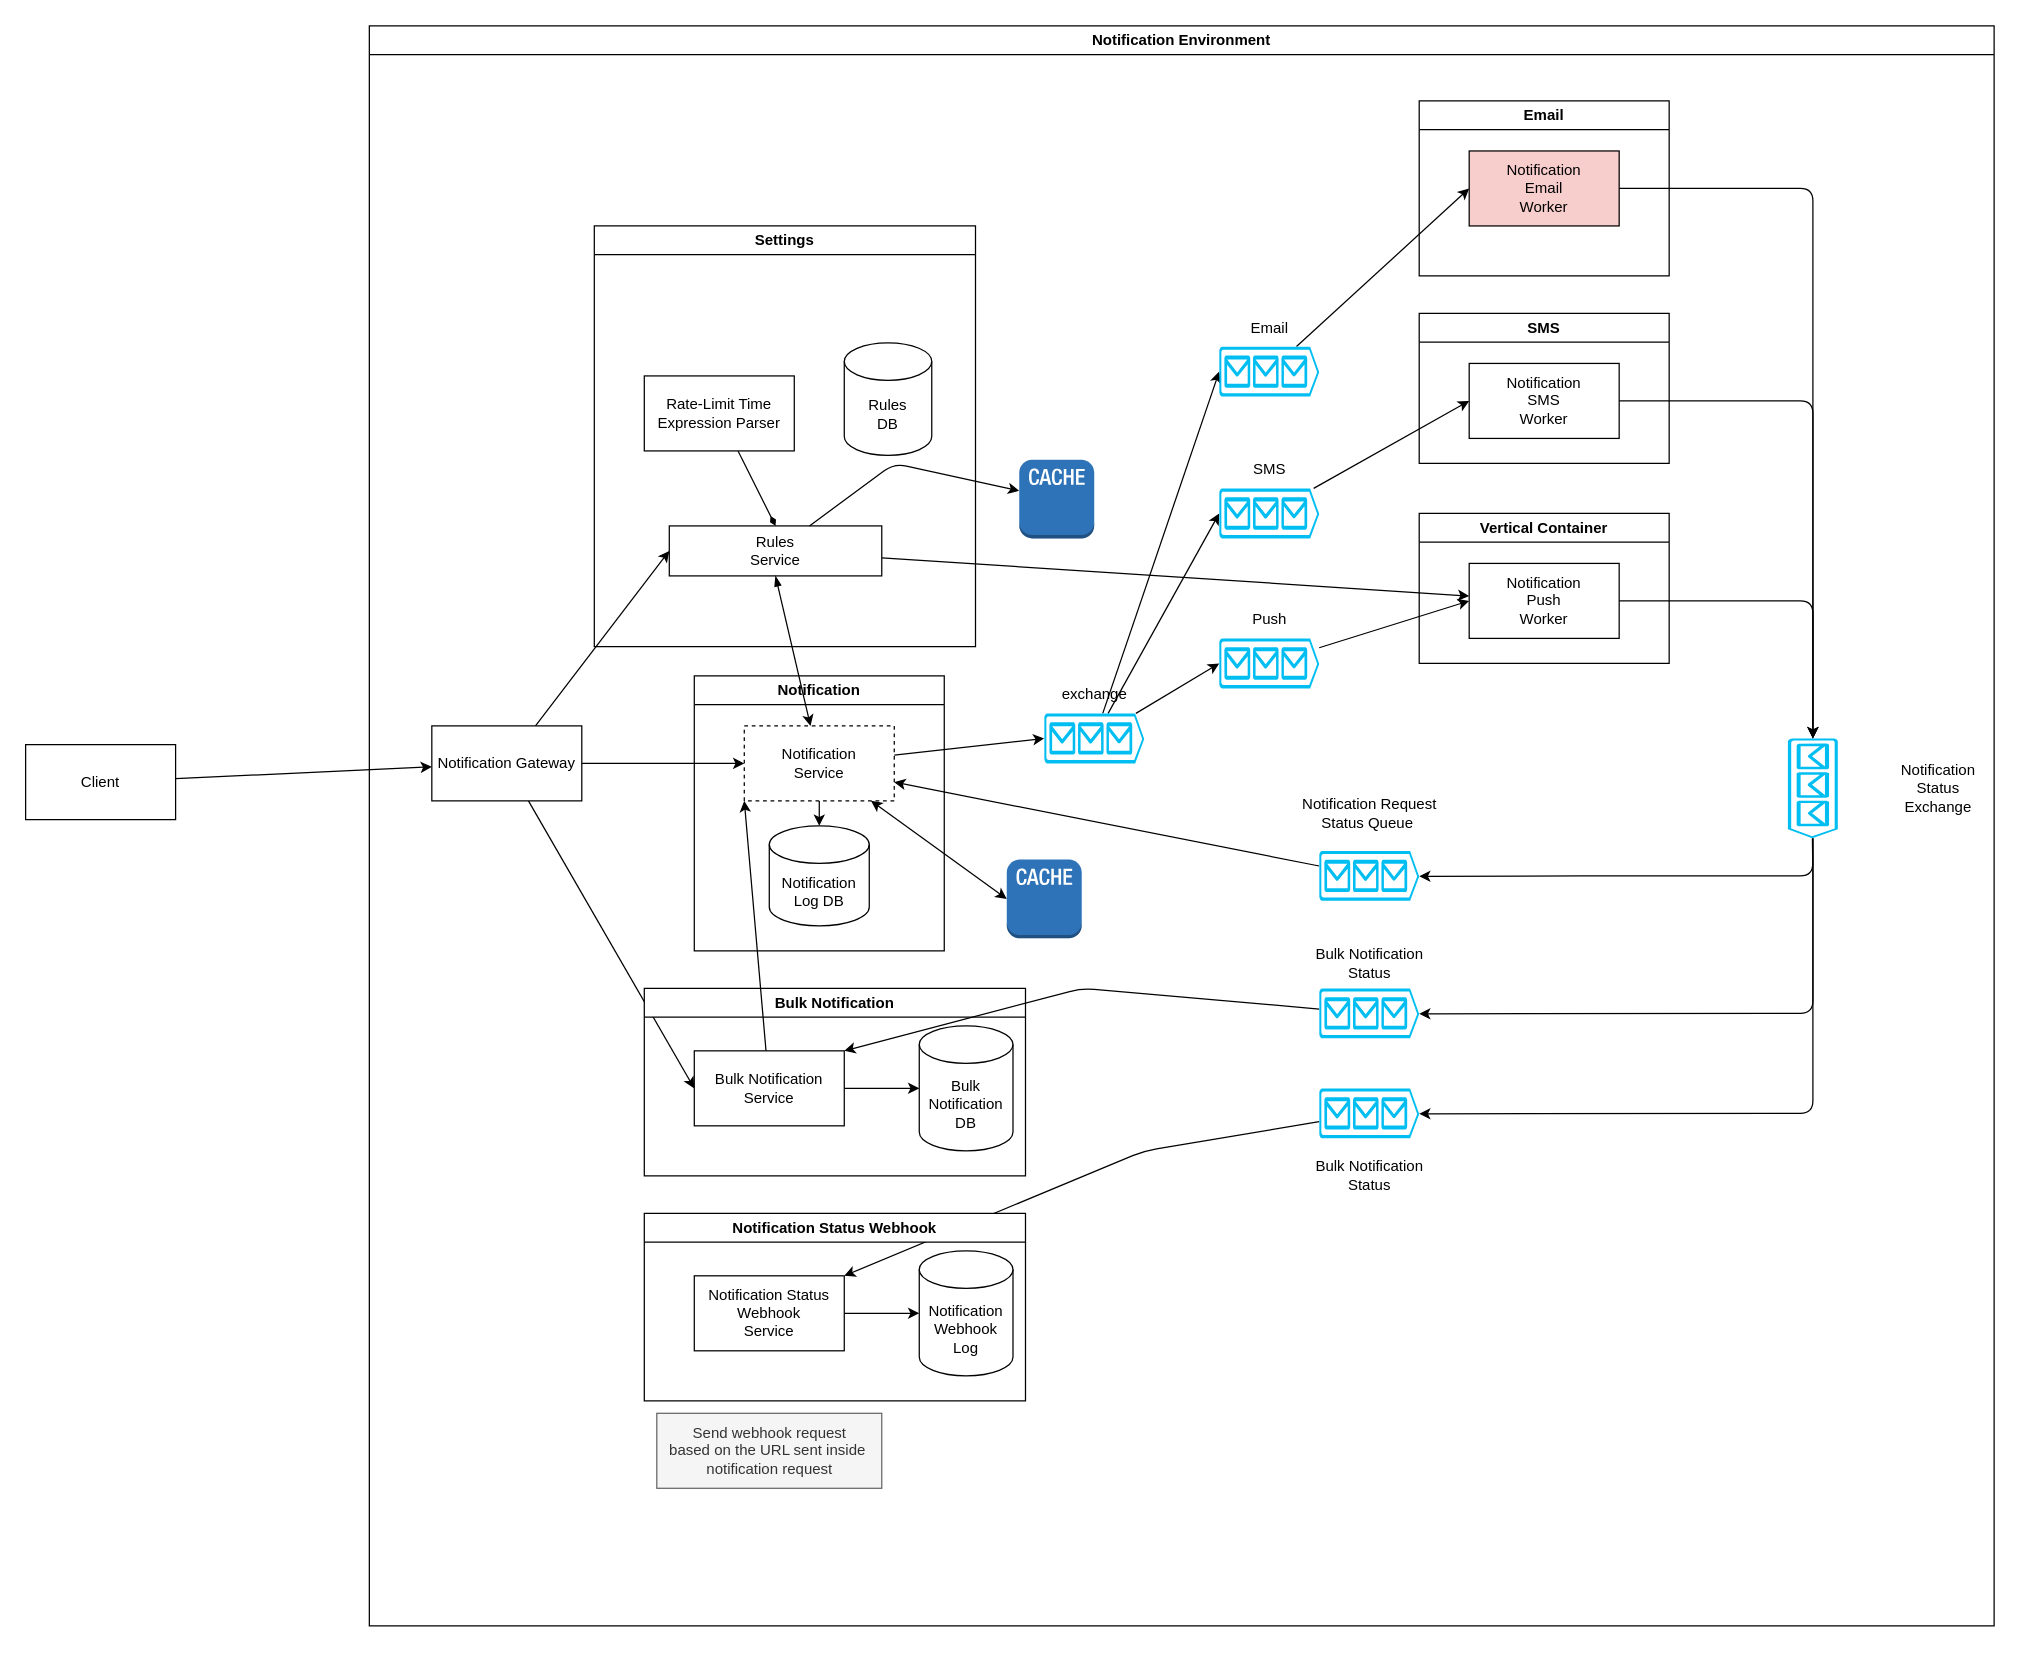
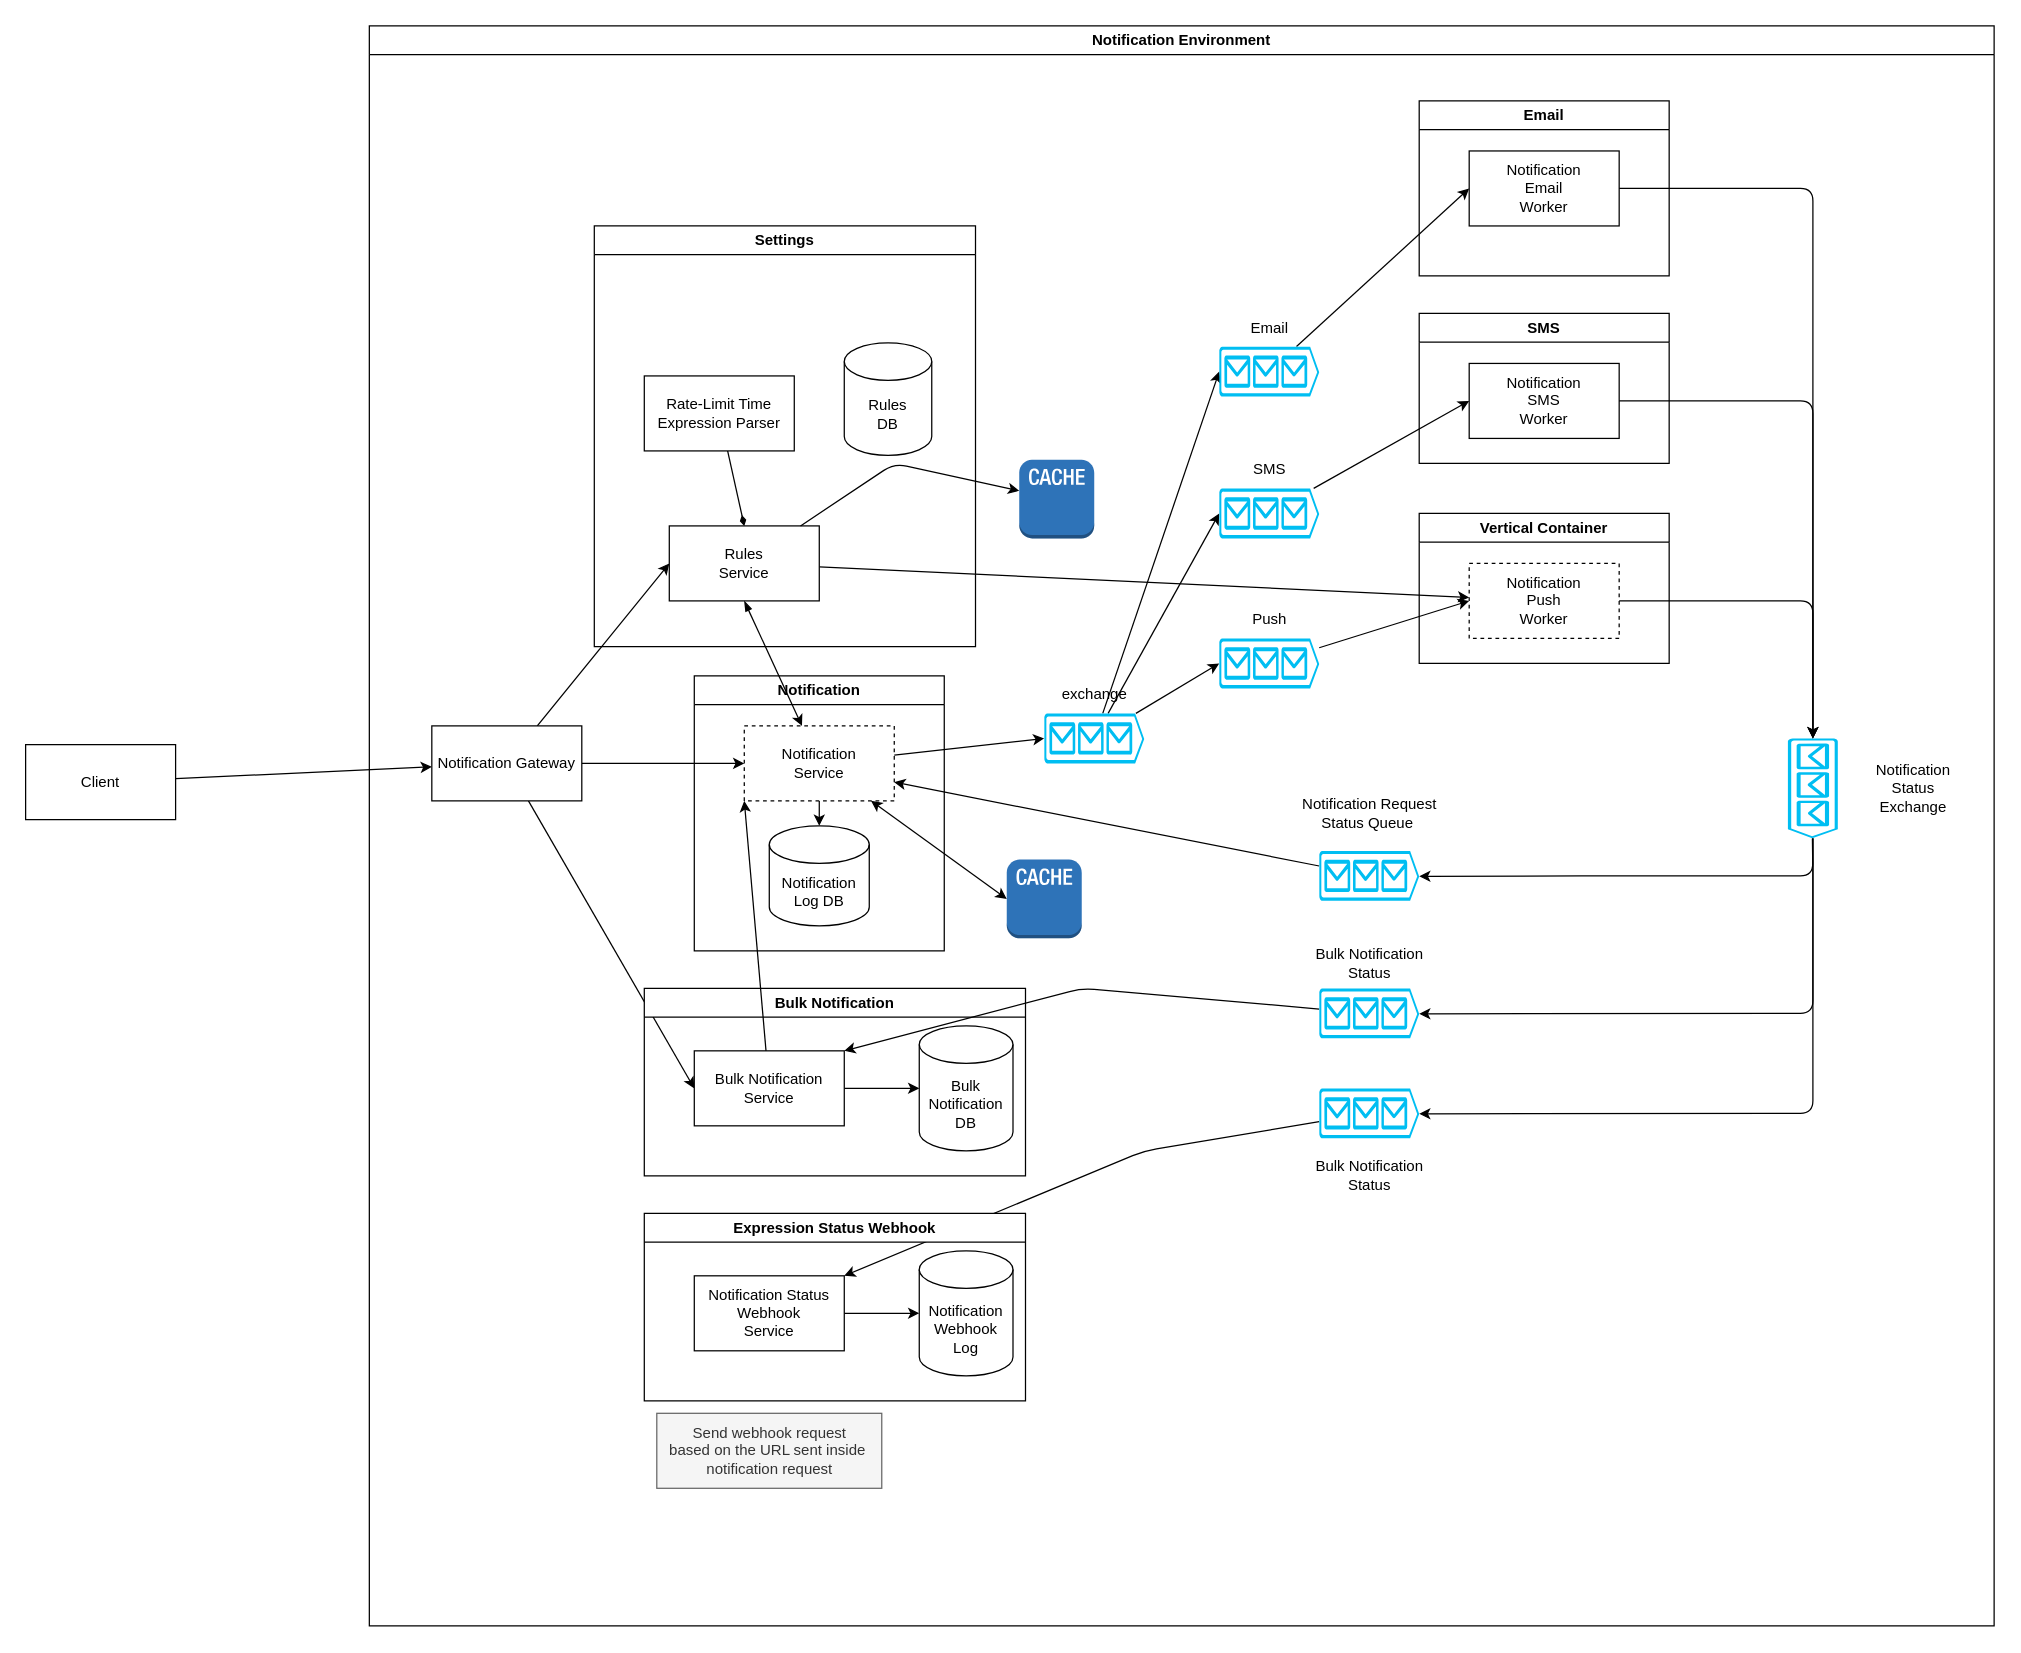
(1544, 188) -> (1544, 188)
(776, 551) -> (744, 563)
(1544, 601) -> (1544, 601)
(1938, 788) -> (1913, 788)
(835, 1228) -> (835, 1228)
